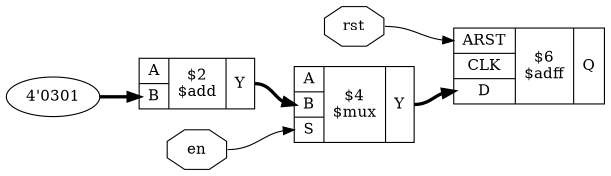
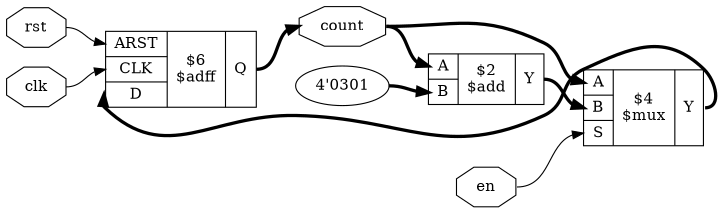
none -> (342, 26)
none -> (36, 87)
